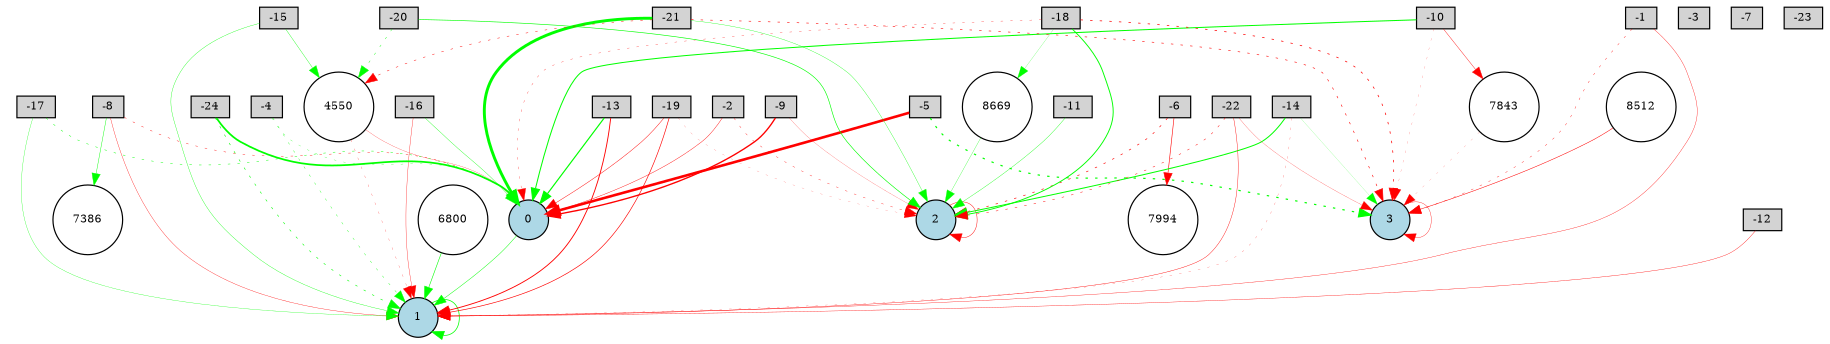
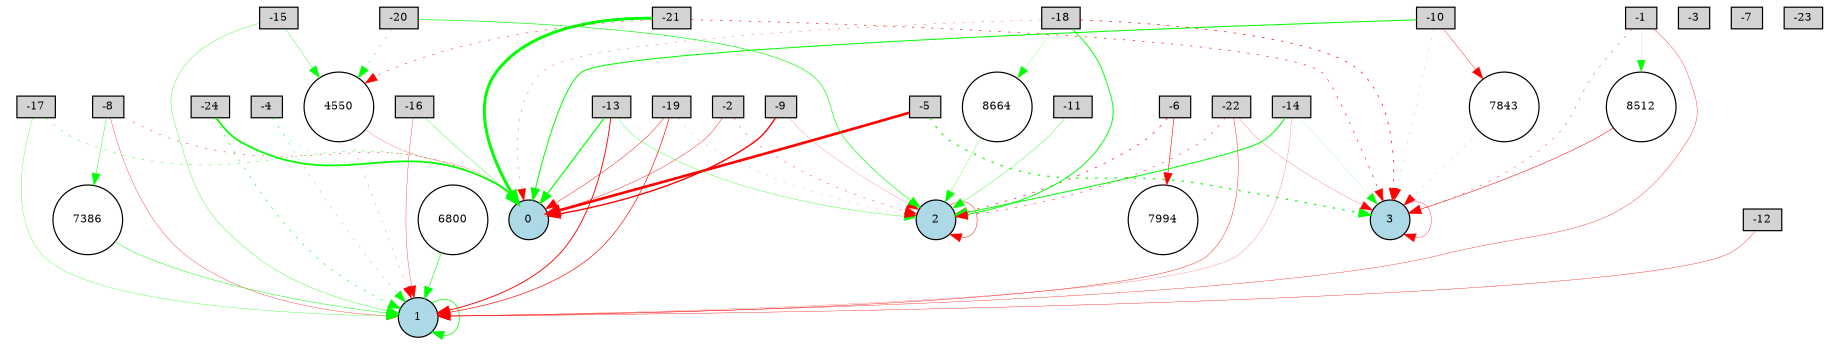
none -> (1641, 45)
(837, 65) -> (753, 188)
(997, 107) -> (997, 107)
(482, 269) -> (207, 278)
(922, 300) -> (922, 300)
